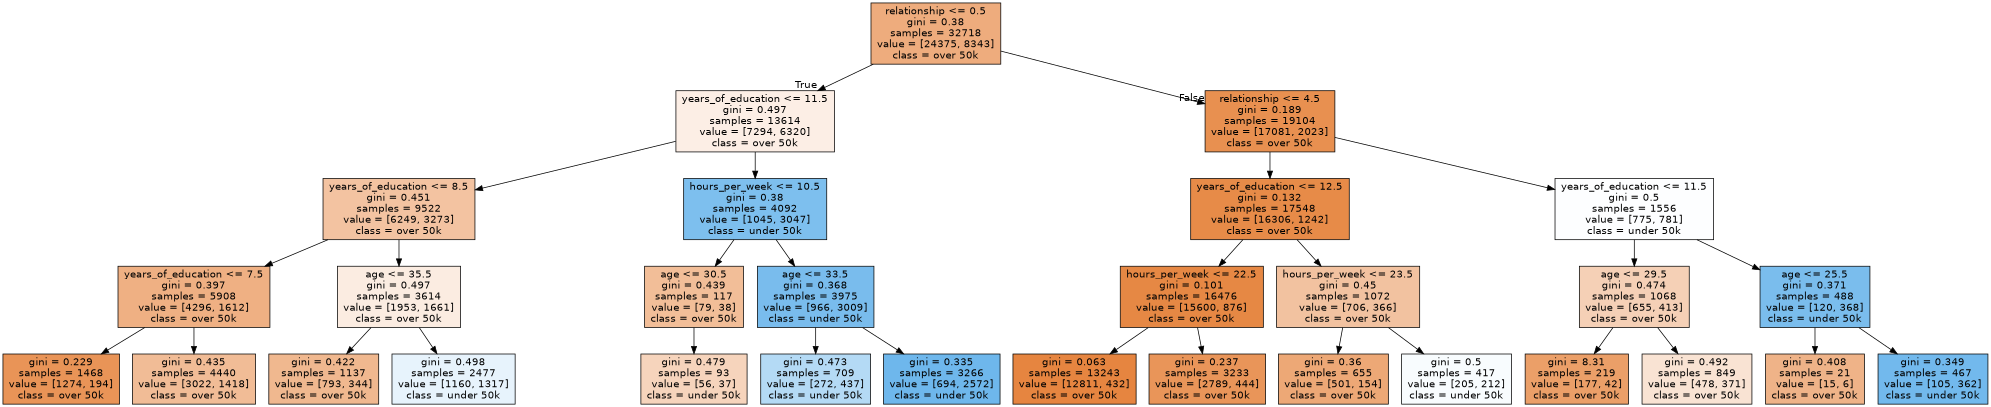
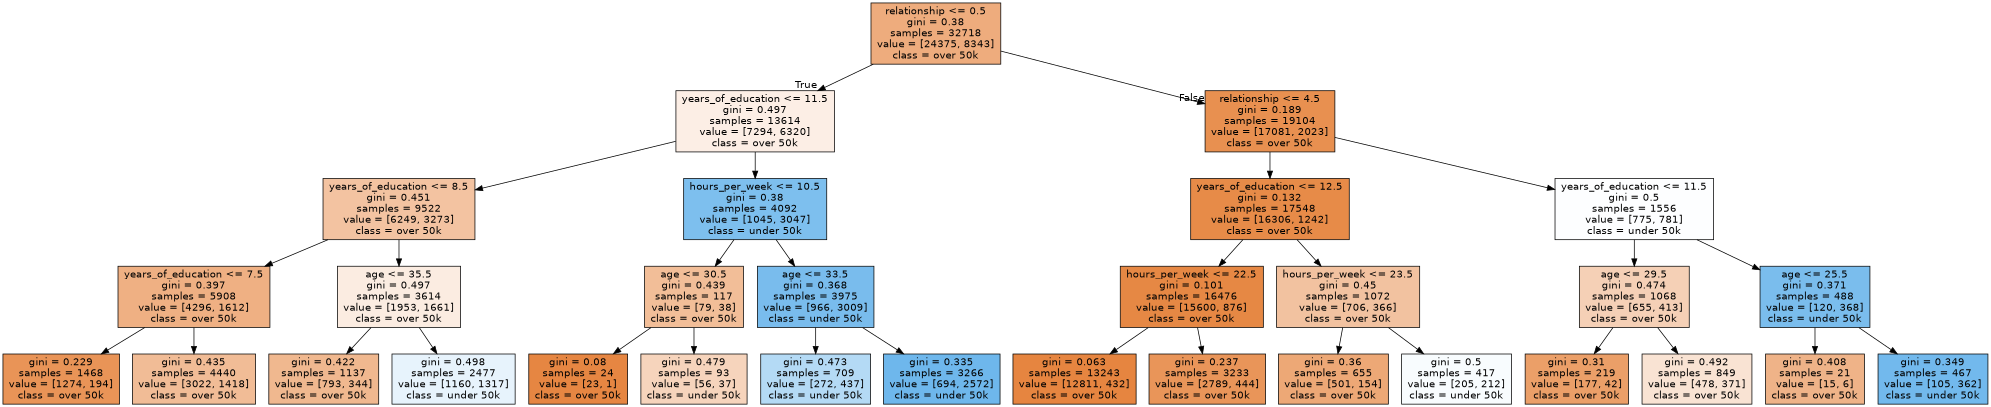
none -> (578, 379)
(1577, 379) -> (1577, 379)
